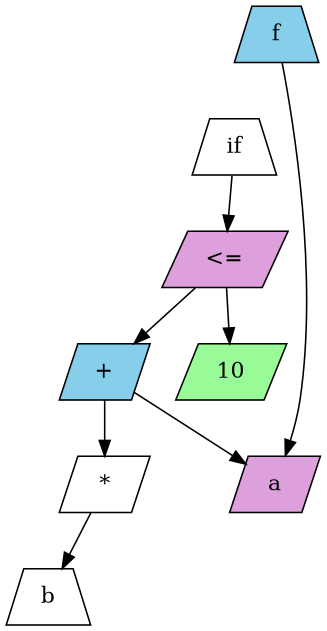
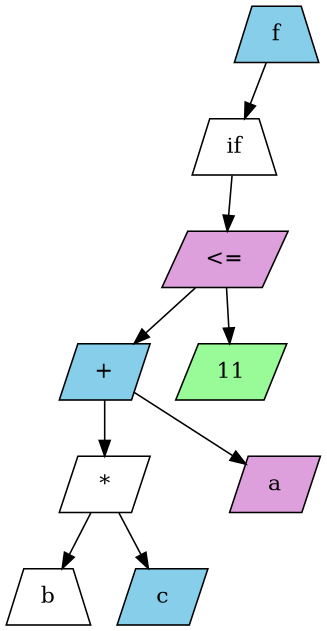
(305, 252) -> (258, 83)
(231, 372) -> (231, 372)
none -> (162, 597)
